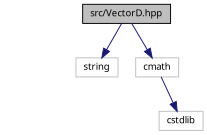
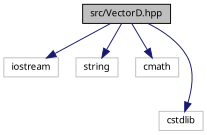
none -> (31, 67)
(167, 90) -> (186, 54)
